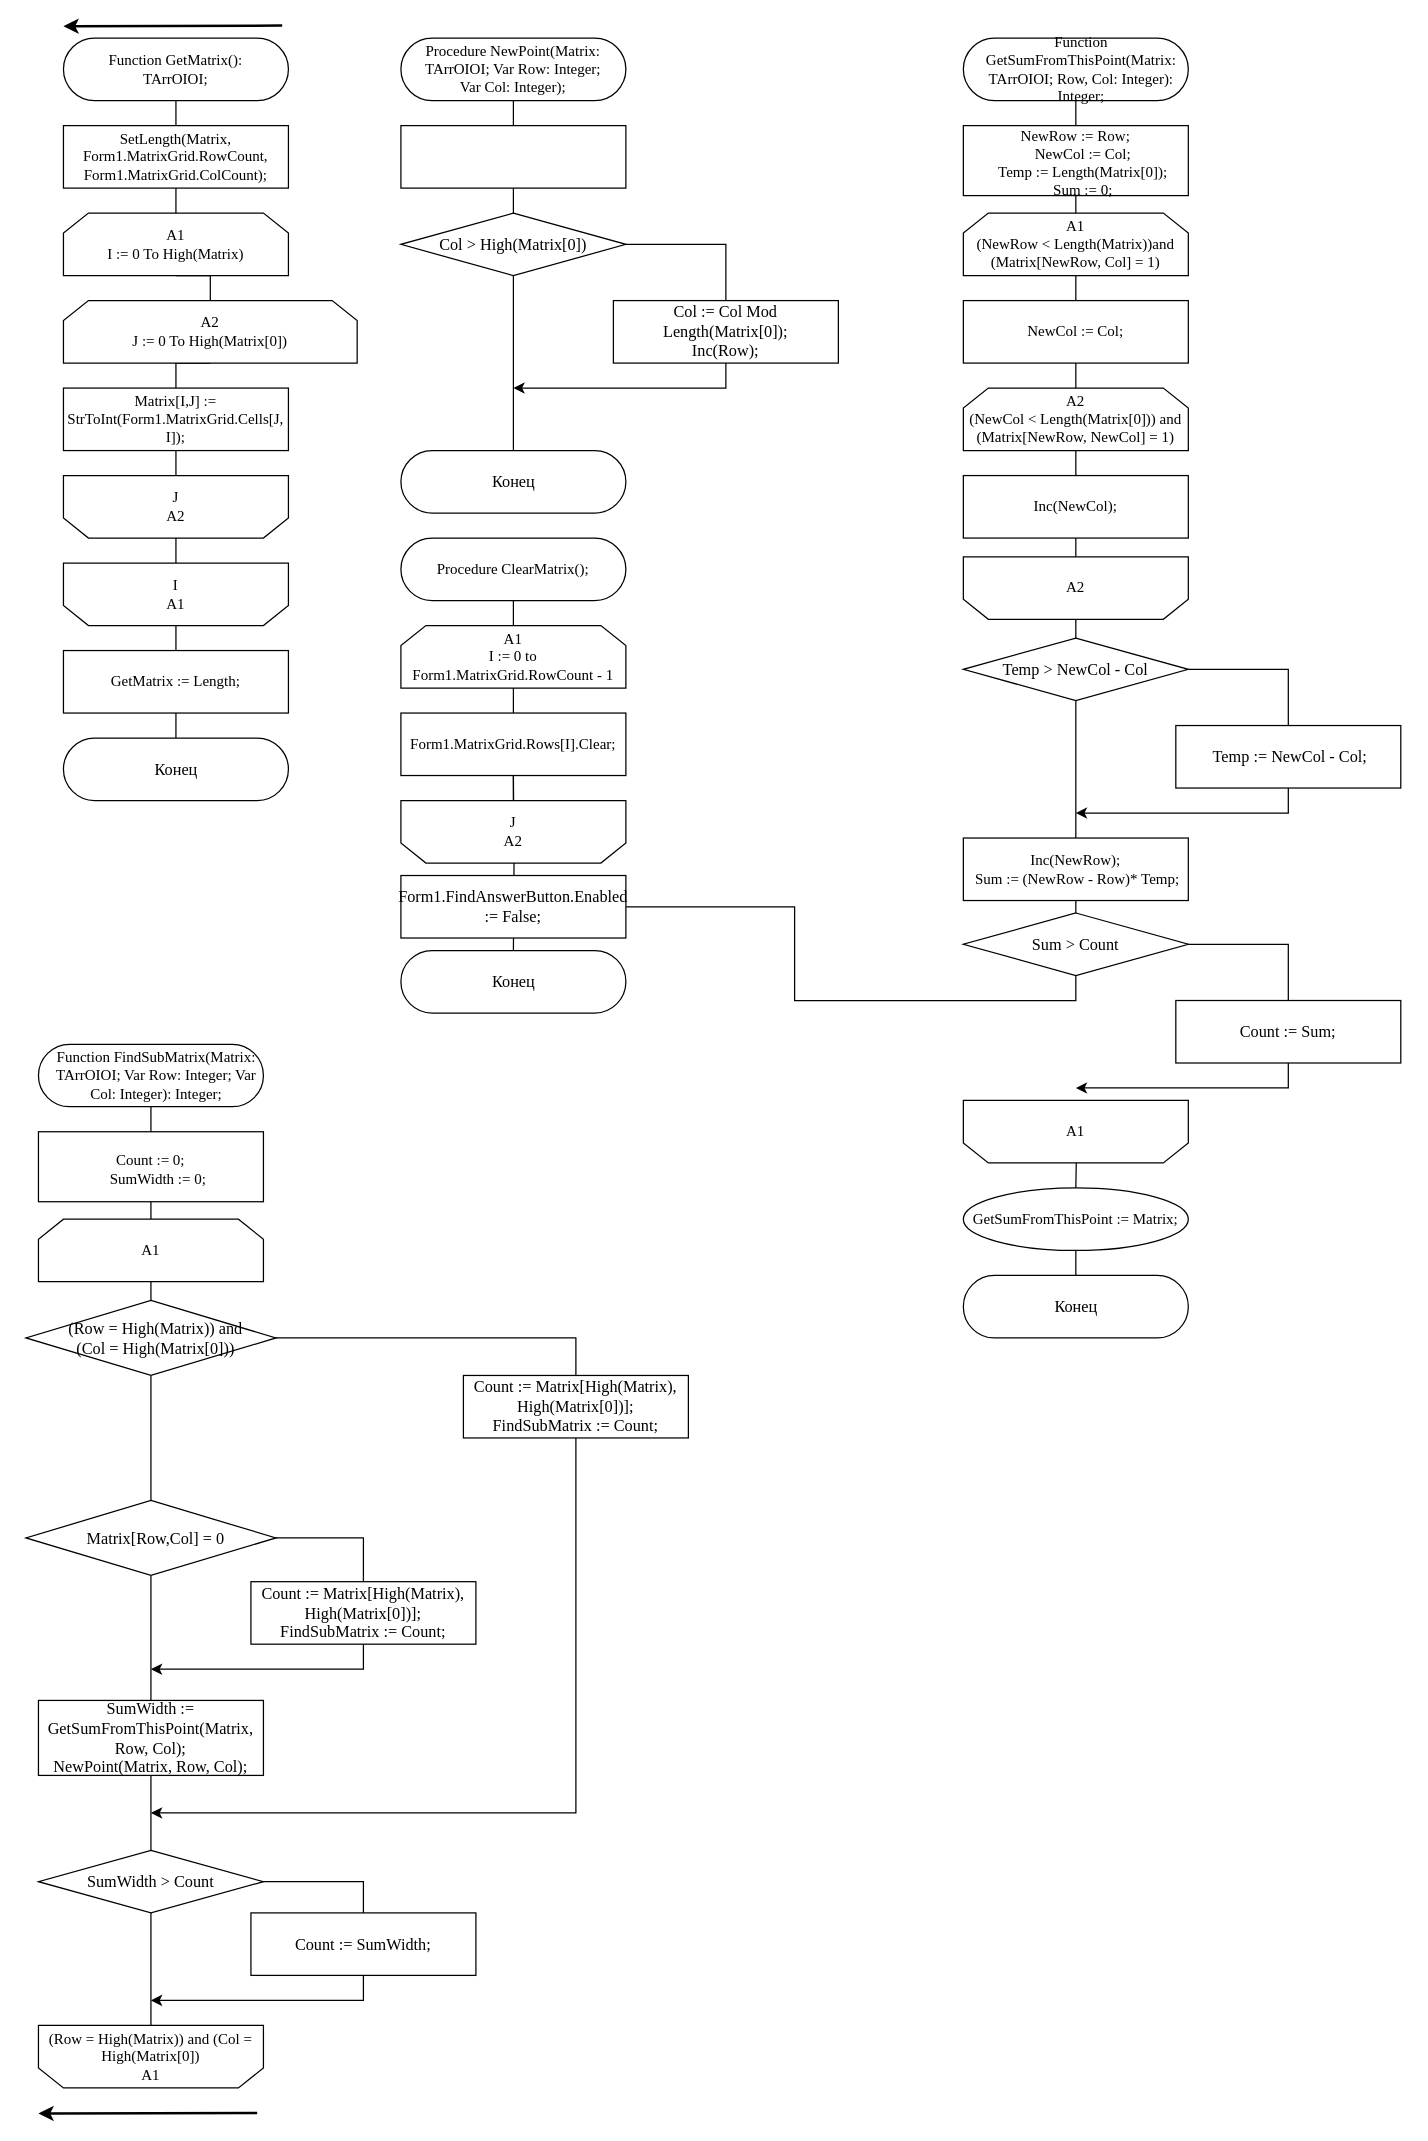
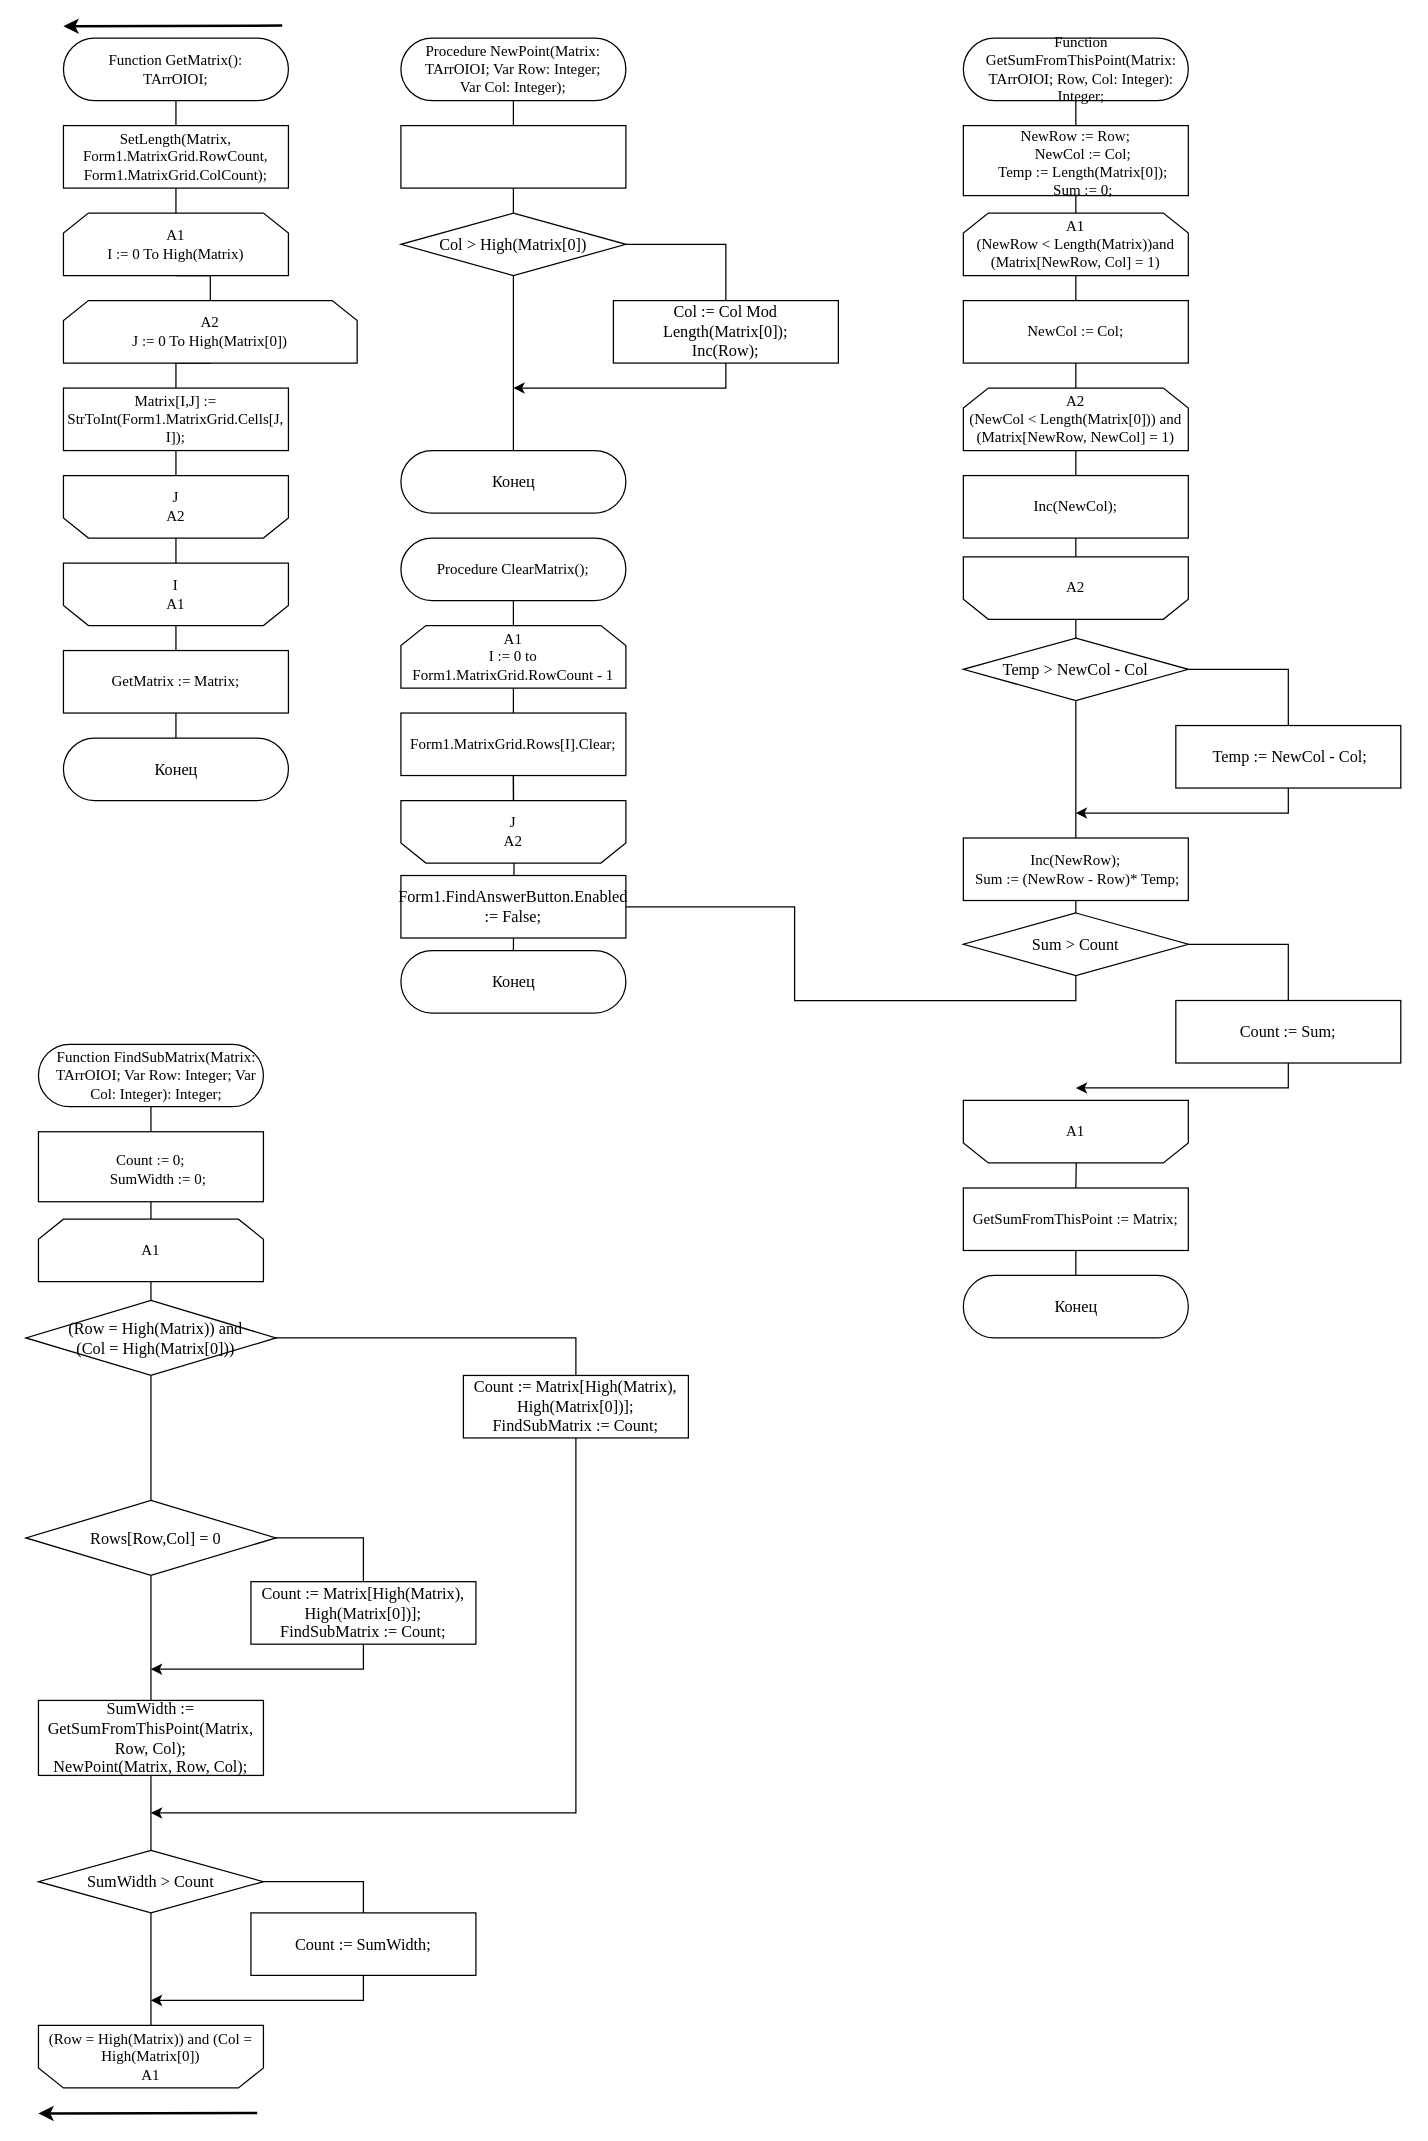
(176, 682) -> (176, 682)
(1076, 1219) -> (1076, 1219)
(156, 1538) -> (156, 1538)
